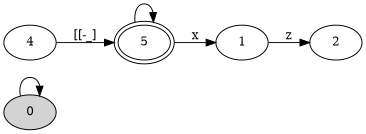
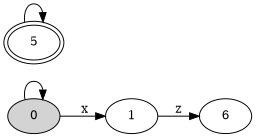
(30, 43) -> none
(190, 43) -> (78, 116)
(336, 43) -> (226, 116)
